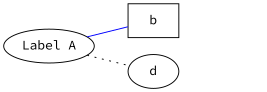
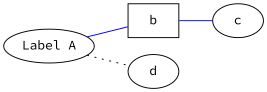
none -> (238, 21)
